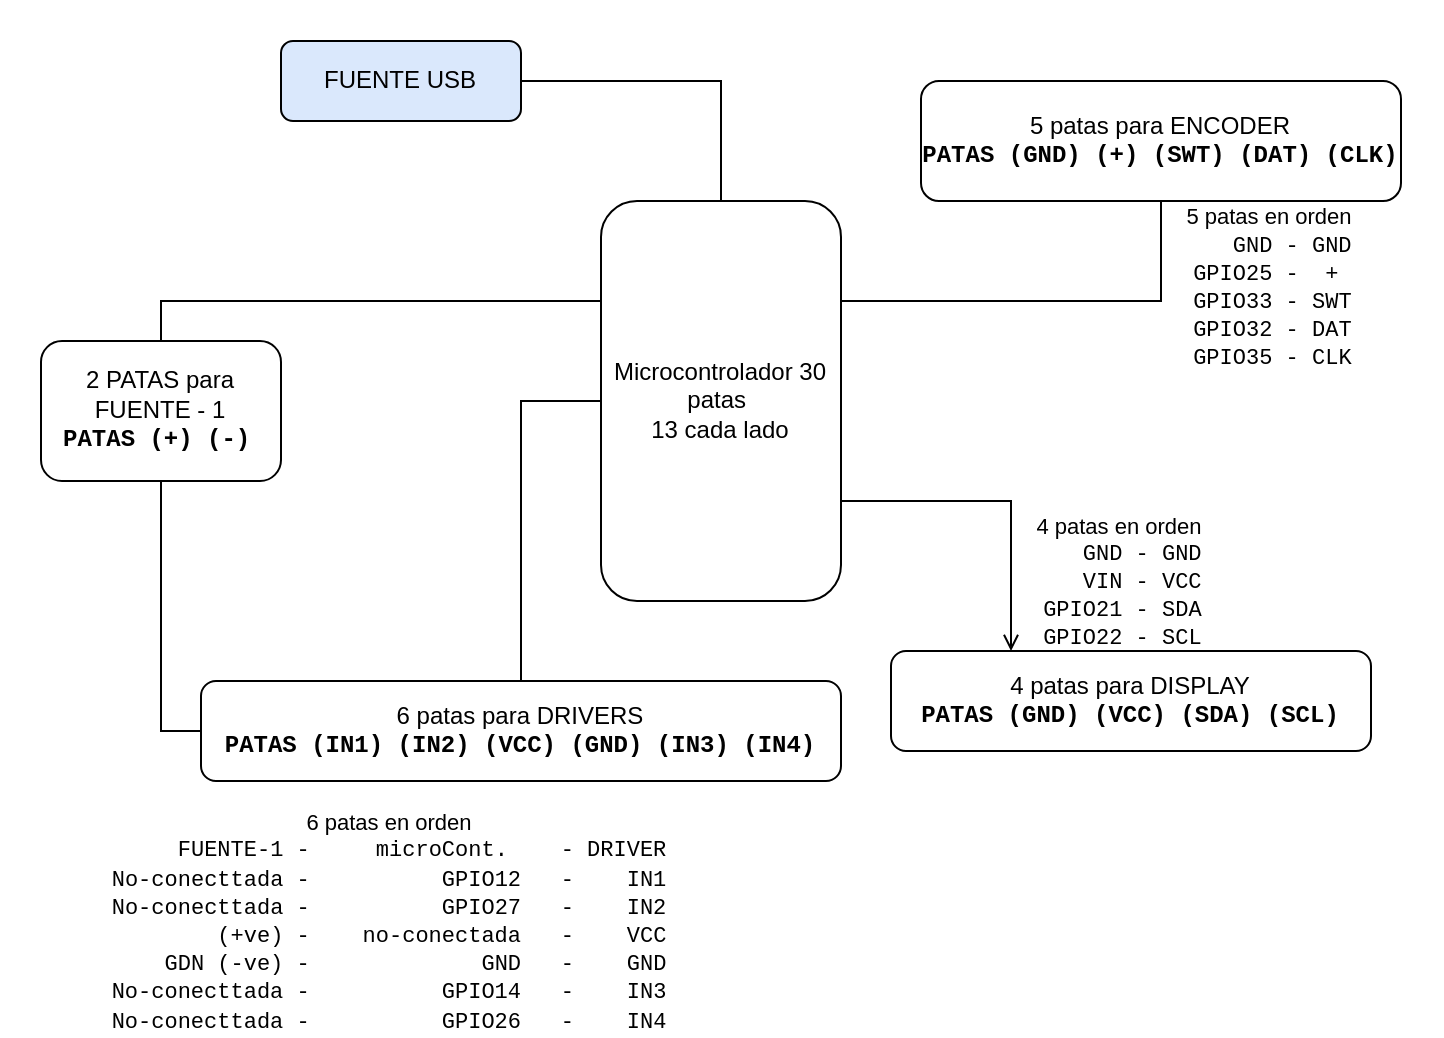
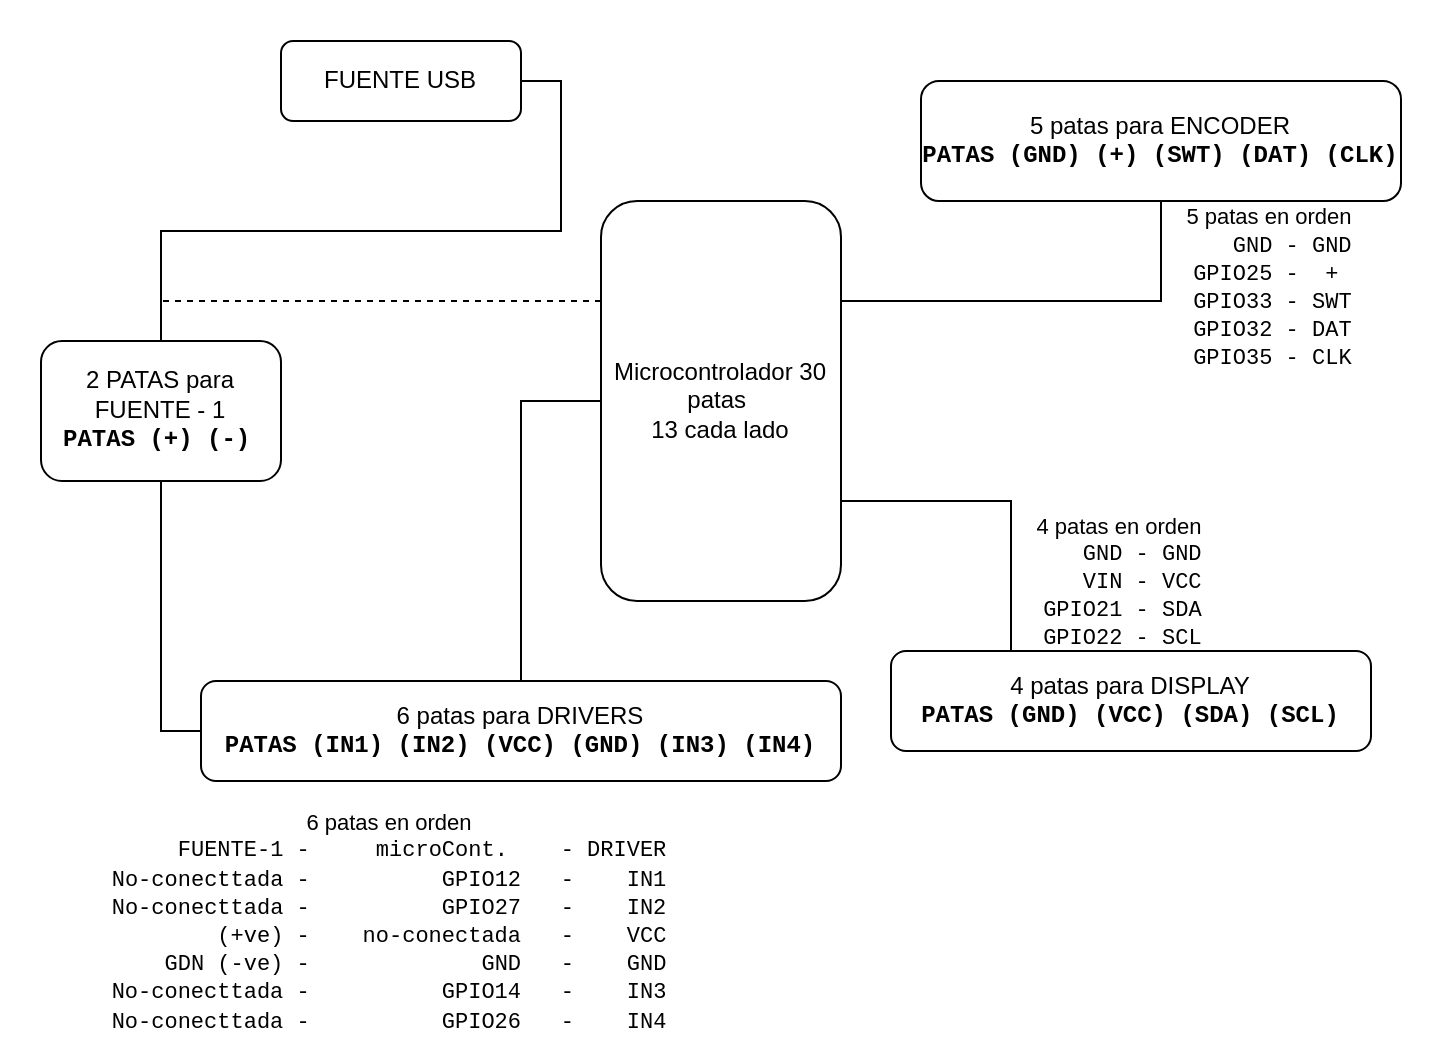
(401, 81) -> (401, 81)
(699, 81) -> (405, 231)
(383, 301) -> (383, 301)
(1011, 643) -> (1011, 644)
